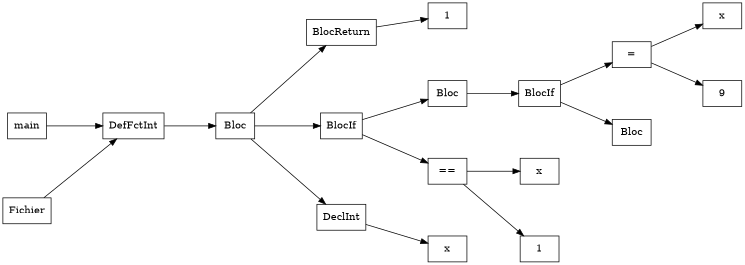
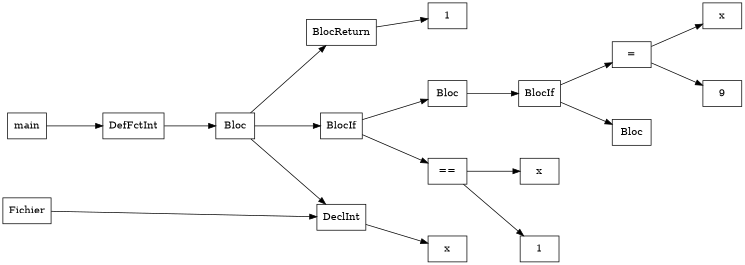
(77, 171) -> (180, 214)
